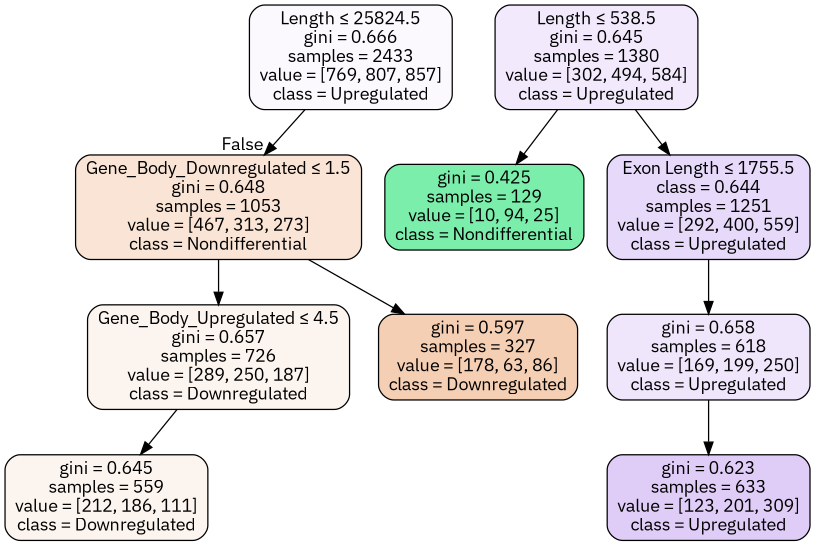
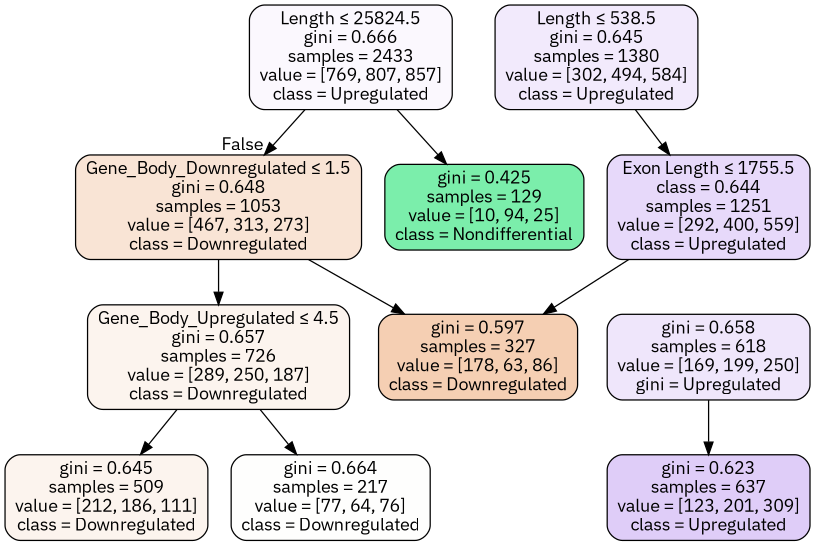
(541, 132) -> (418, 132)
(219, 244) -> (219, 244)
(709, 280) -> (591, 283)
(709, 385) -> (709, 385)
(106, 488) -> (106, 488)
(709, 488) -> (709, 488)
none -> (331, 498)
